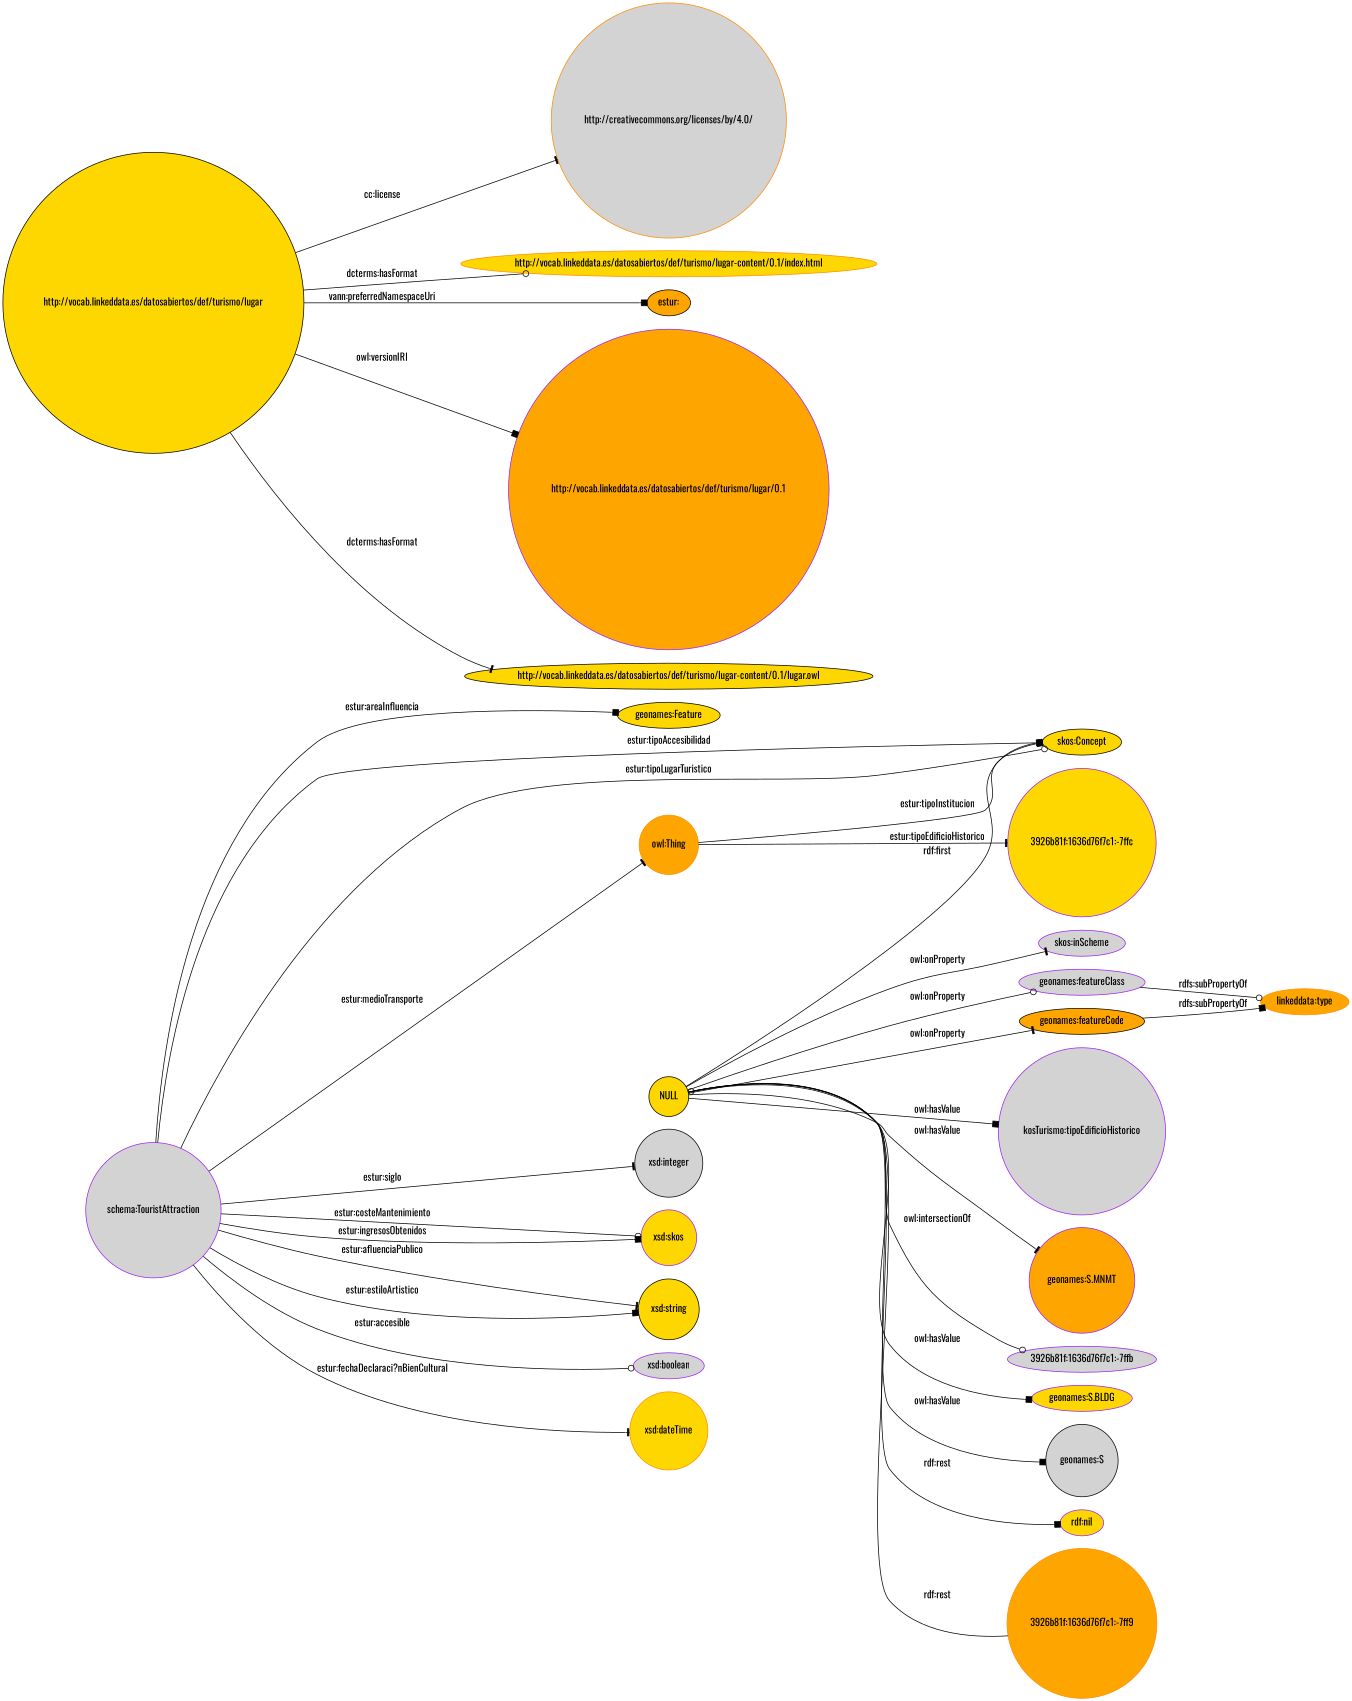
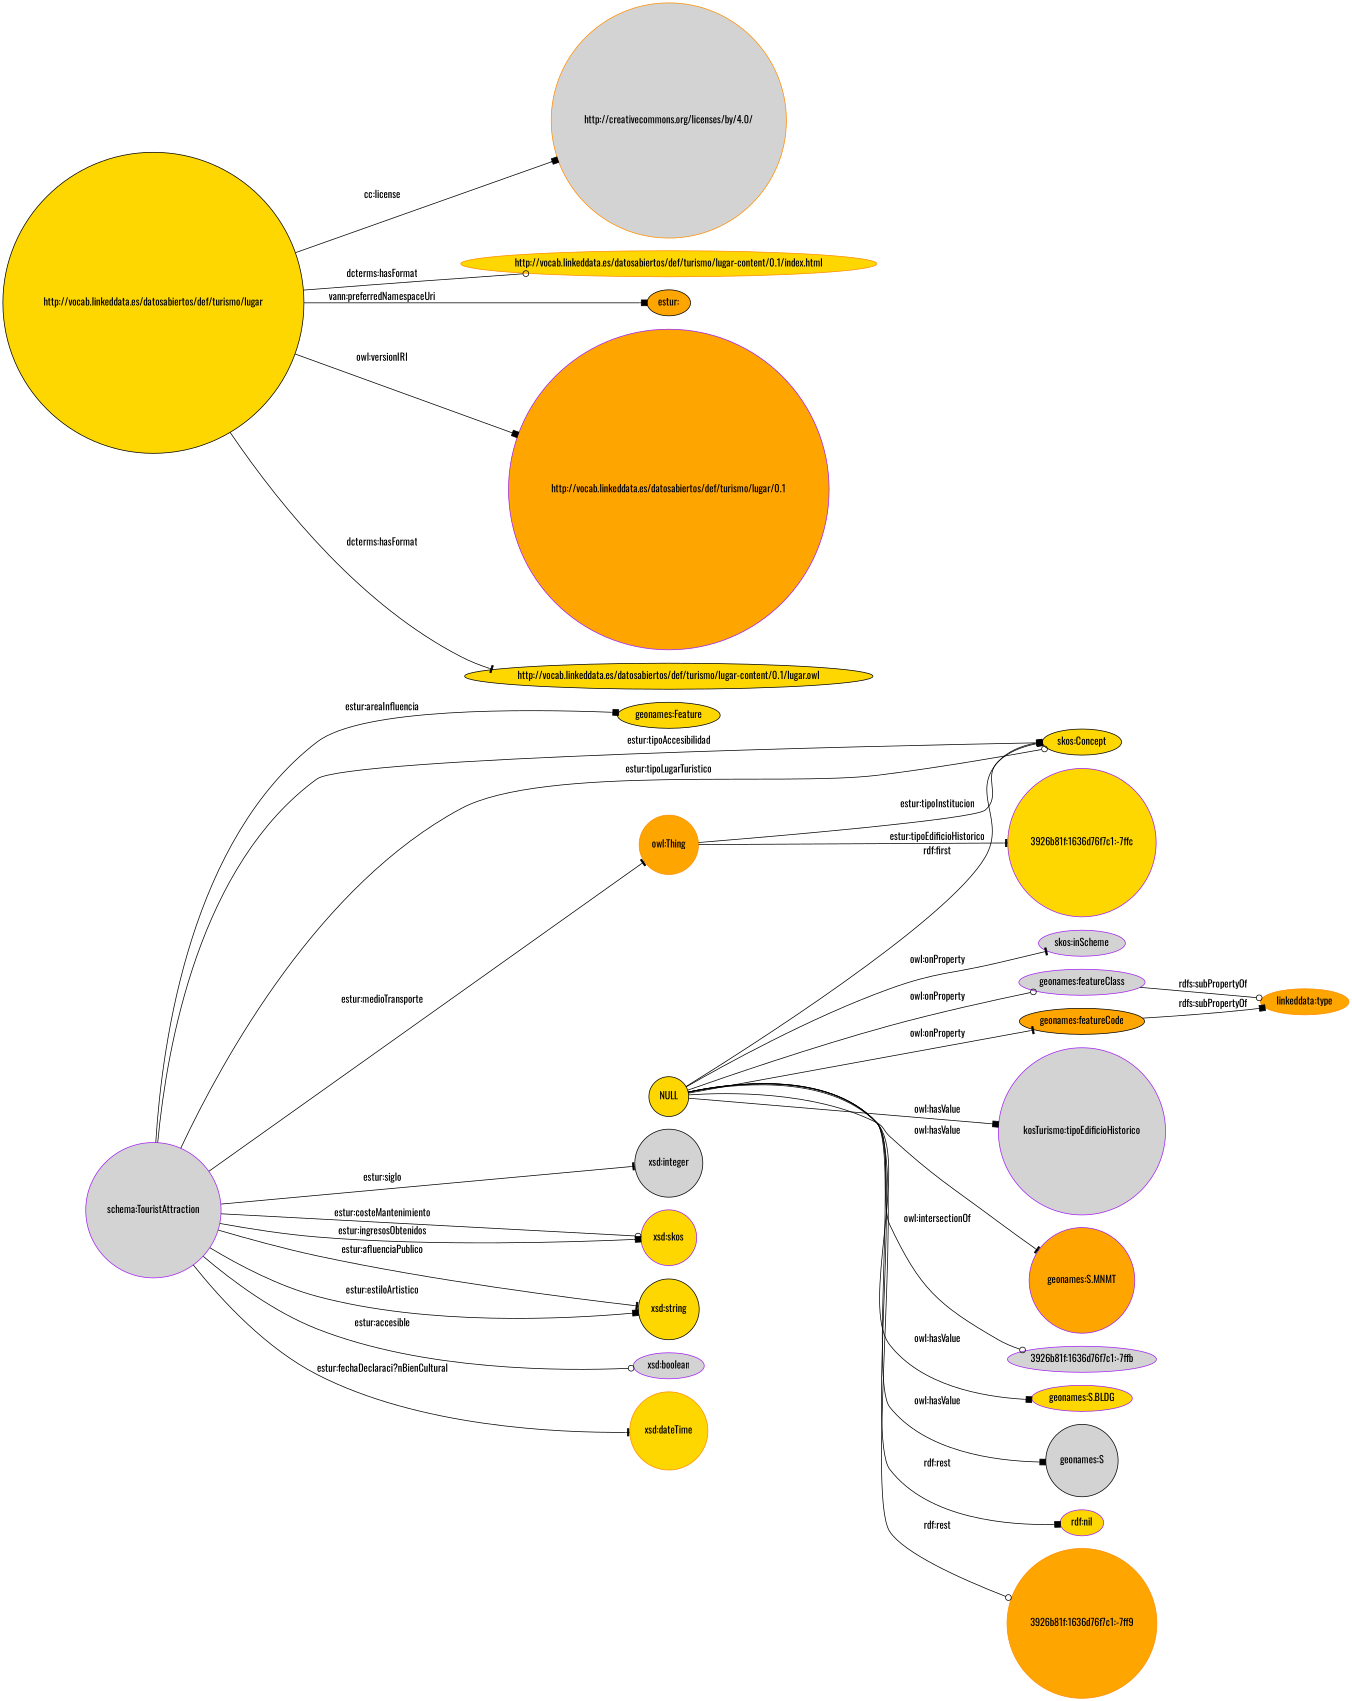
(425, 207) -> (425, 207)
(879, 1449) -> (882, 1462)
